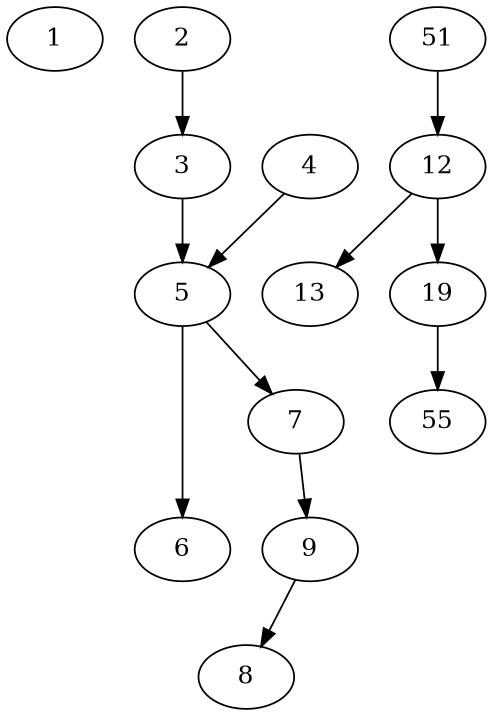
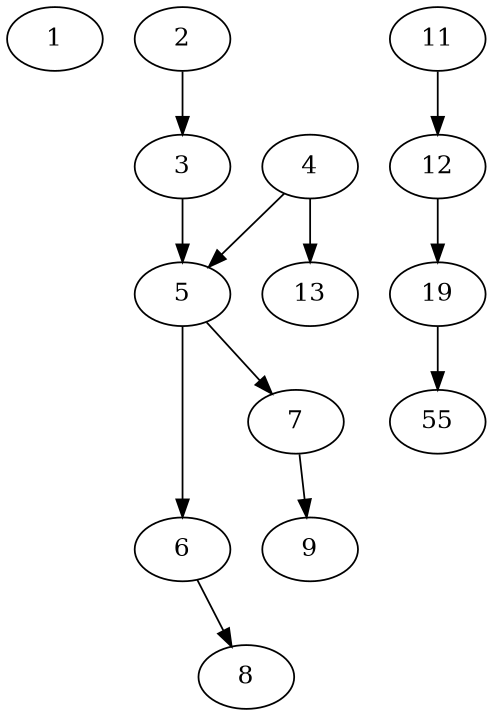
(438, 39) -> (438, 39)
(380, 224) -> (310, 222)
(282, 605) -> (210, 605)
